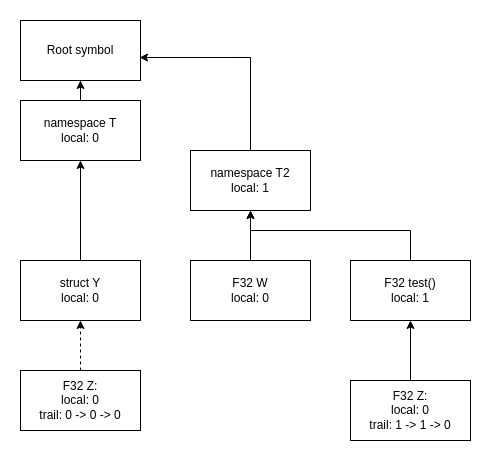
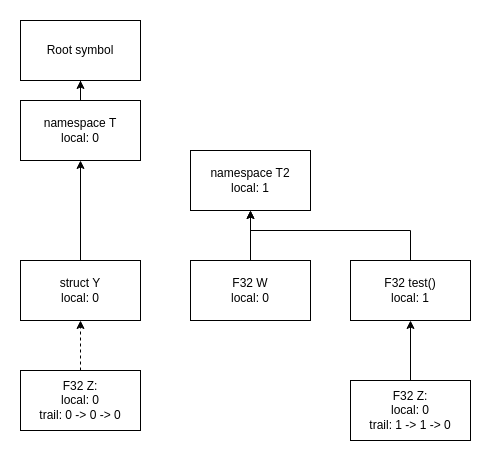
(245, 58) -> none
